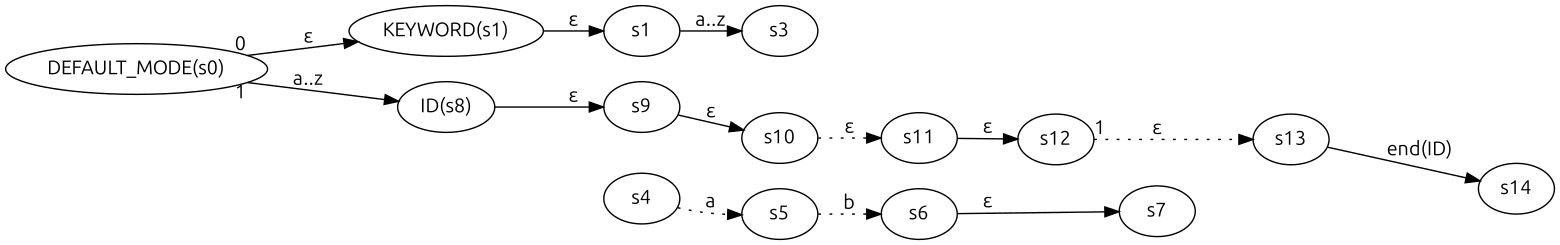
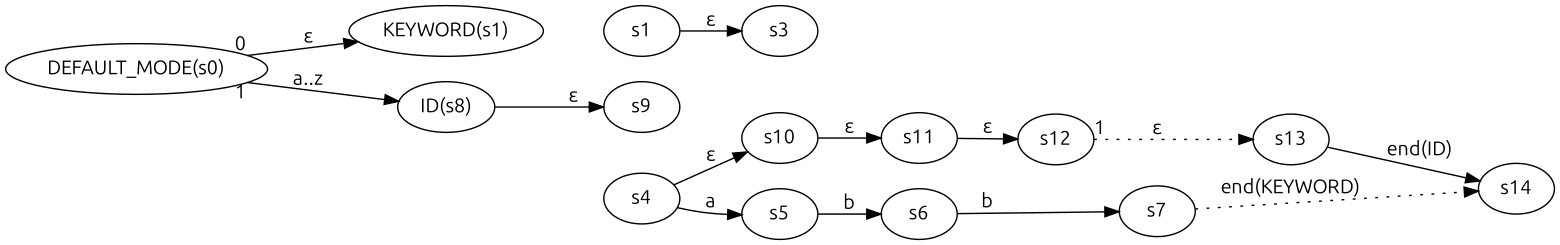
(711, 20) -> (711, 20)
(566, 31) -> none
(704, 121) -> (704, 171)
(842, 138) -> (842, 138)
none -> (1330, 201)
(988, 202) -> (988, 202)
(703, 212) -> (703, 212)
(842, 214) -> (842, 214)
